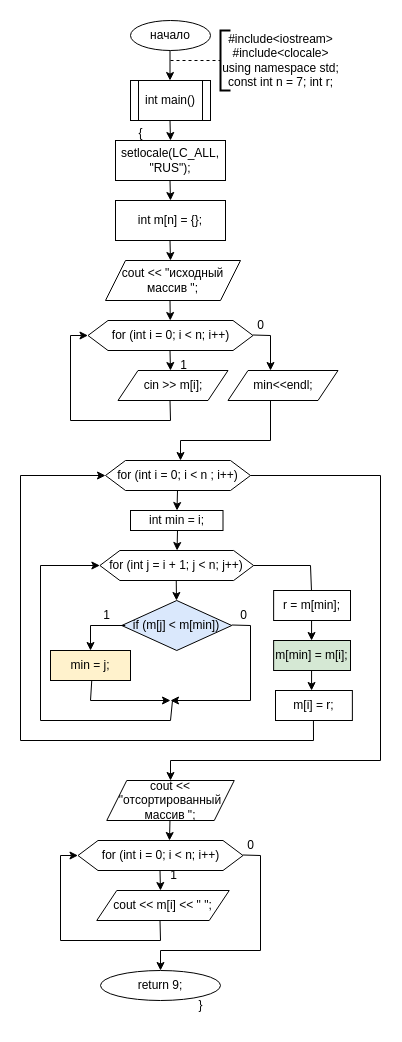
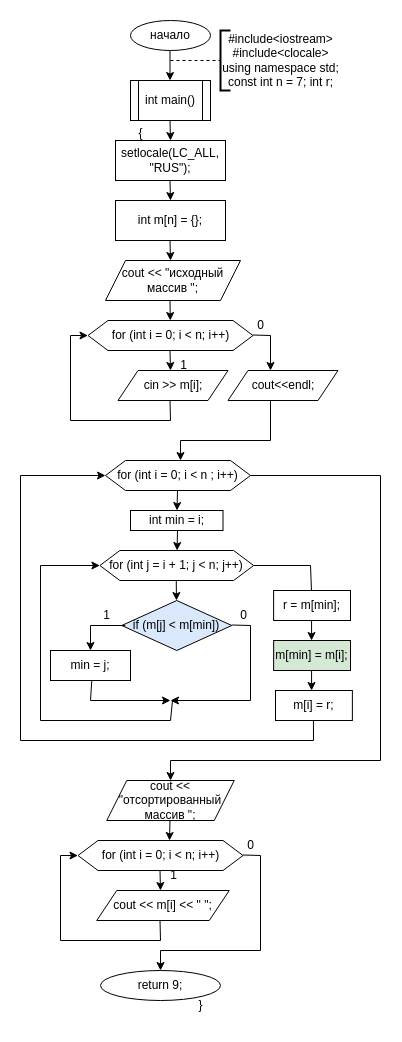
(284, 386) -> (284, 386)
(91, 666) -> (91, 666)
